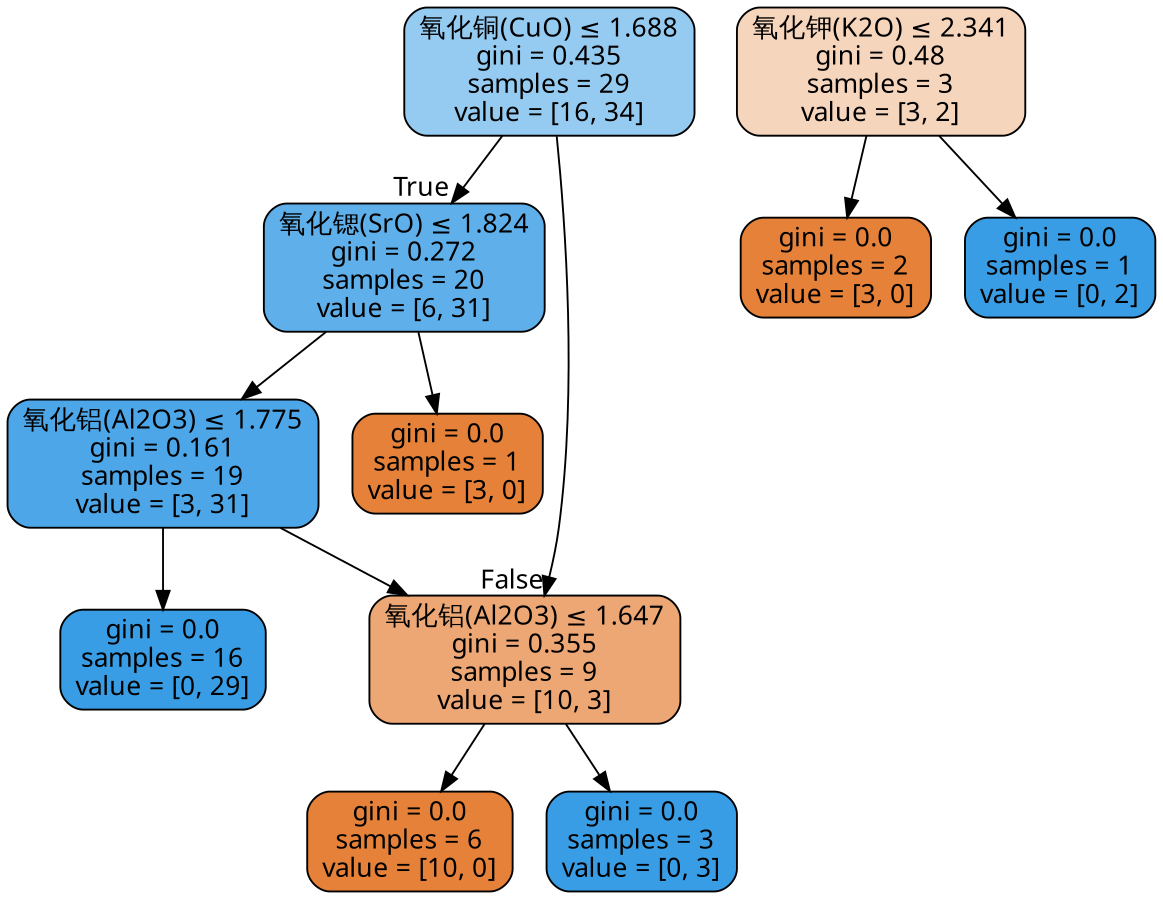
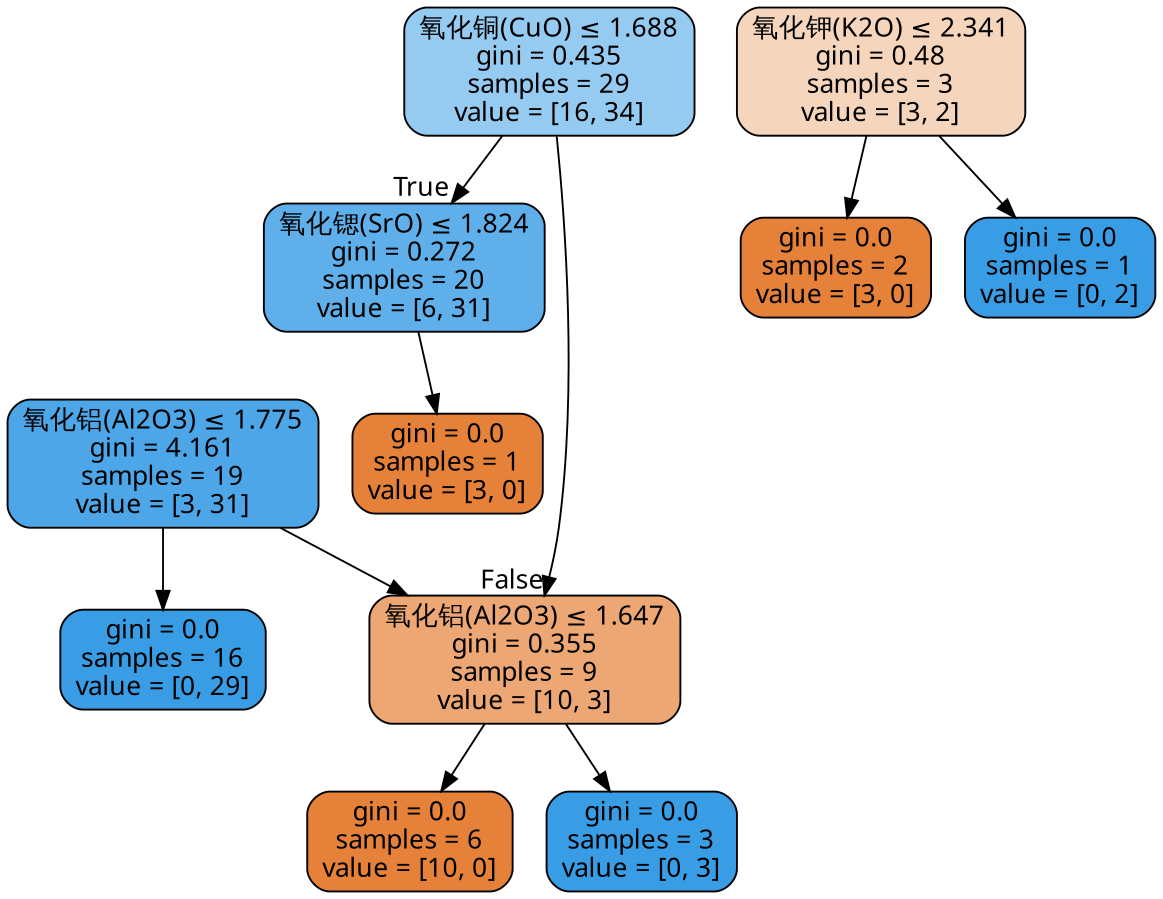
(291, 360) -> none
(163, 449) -> (163, 449)
